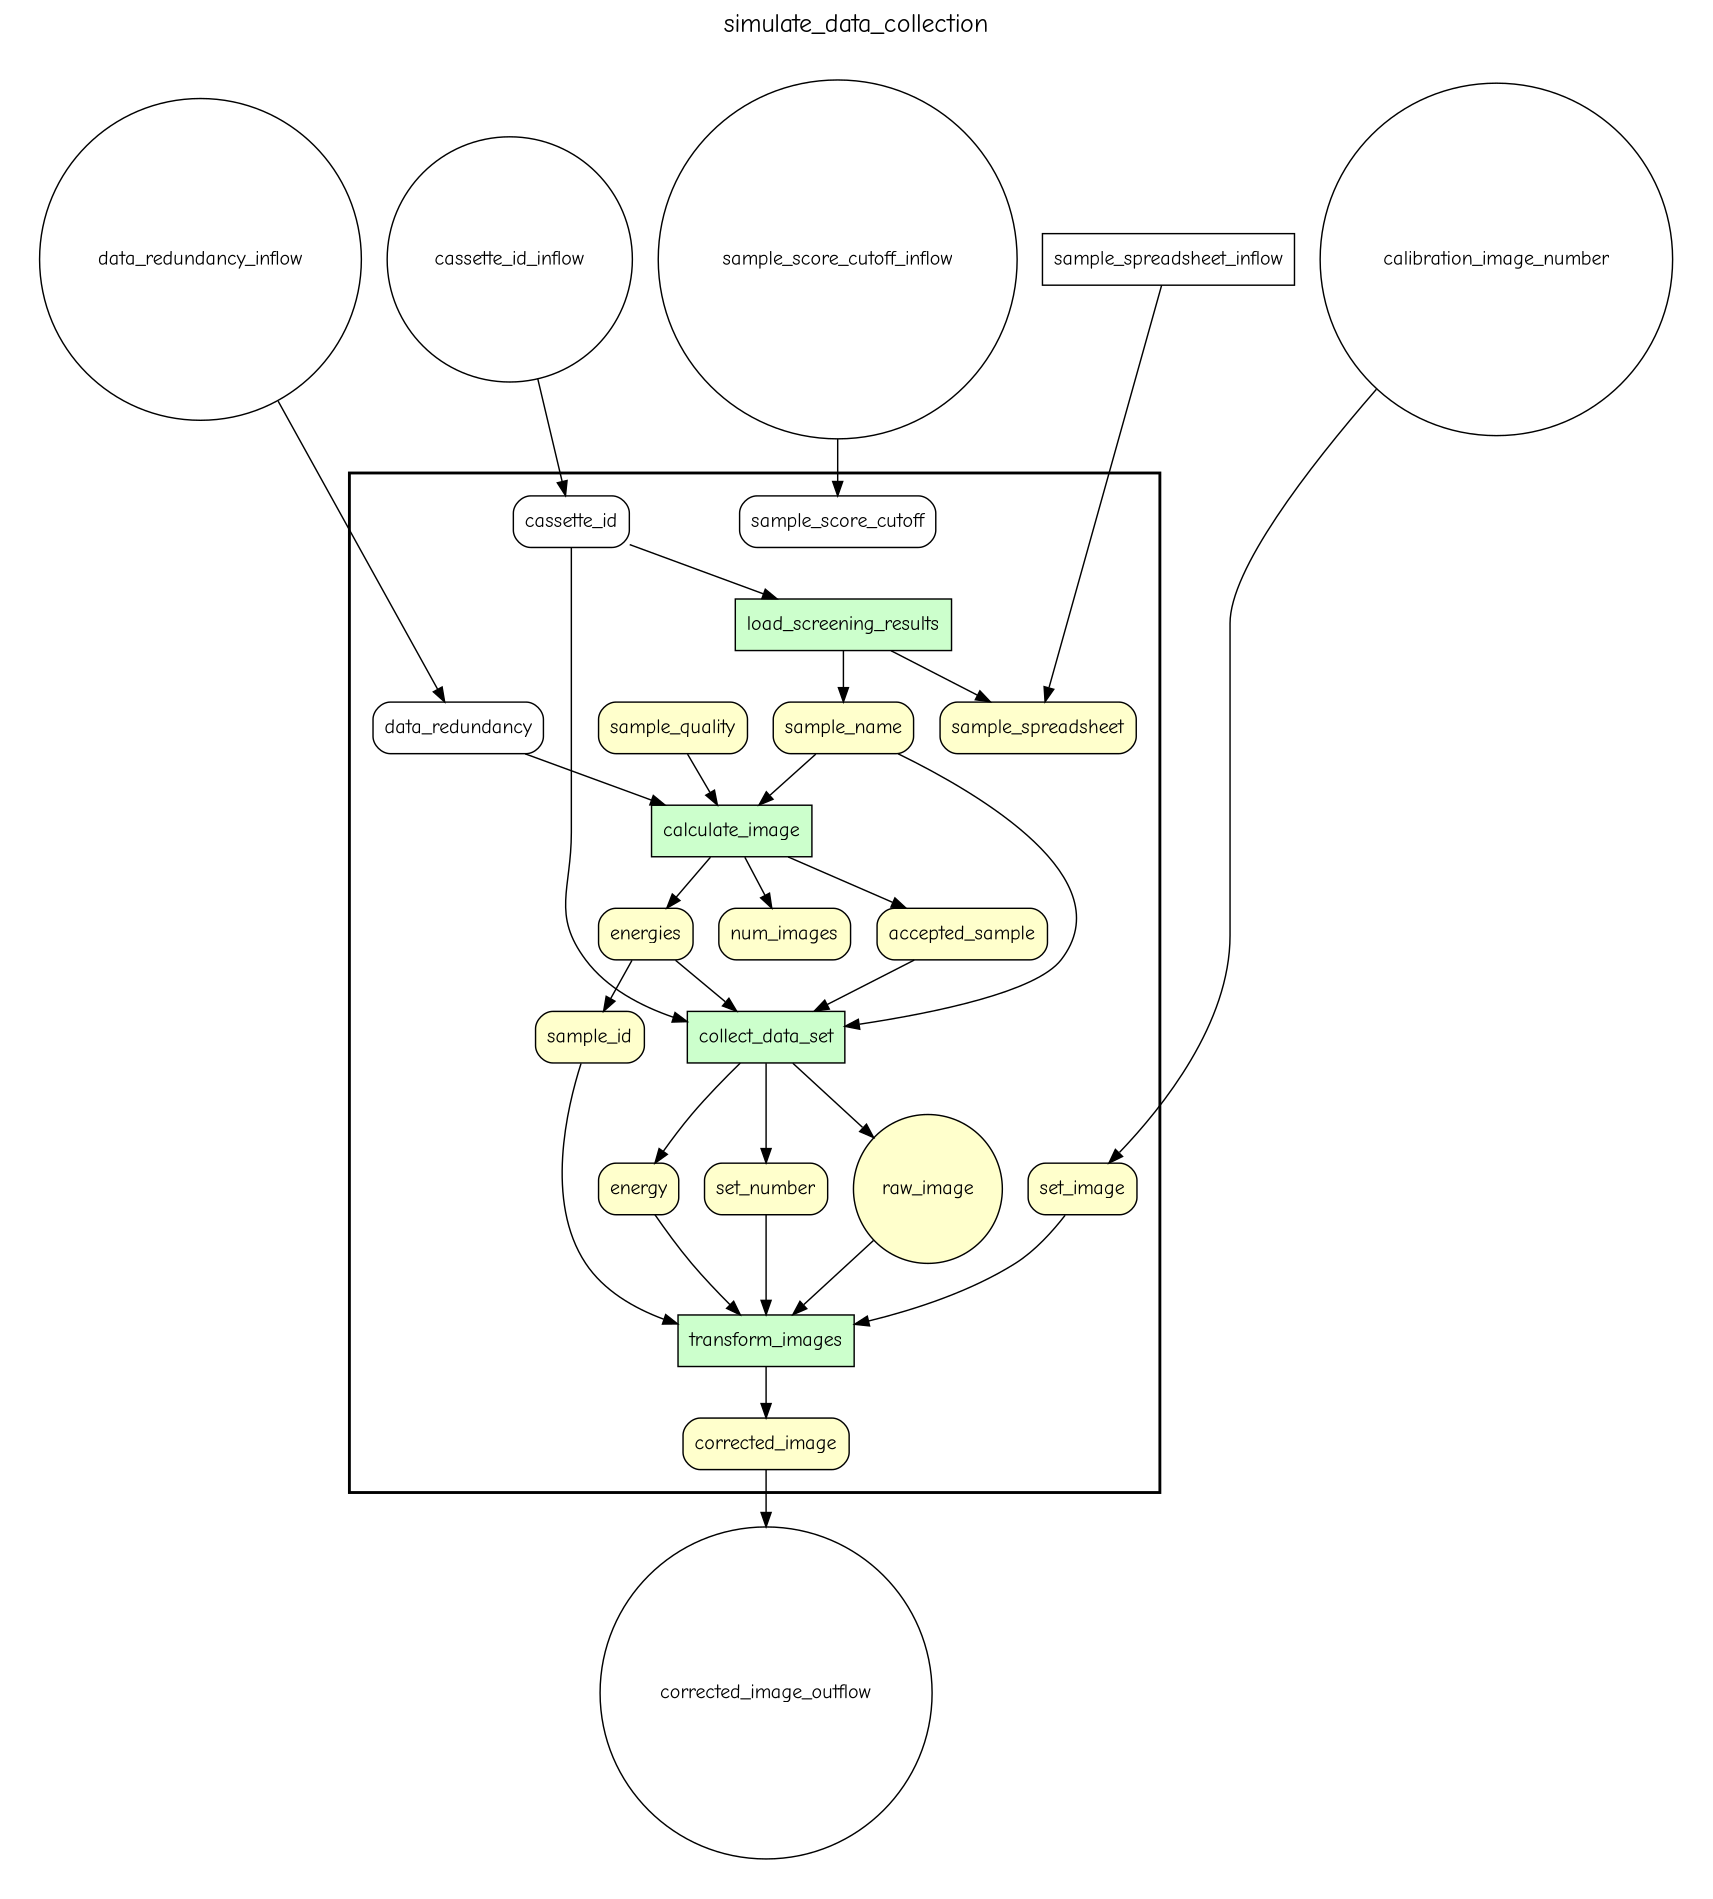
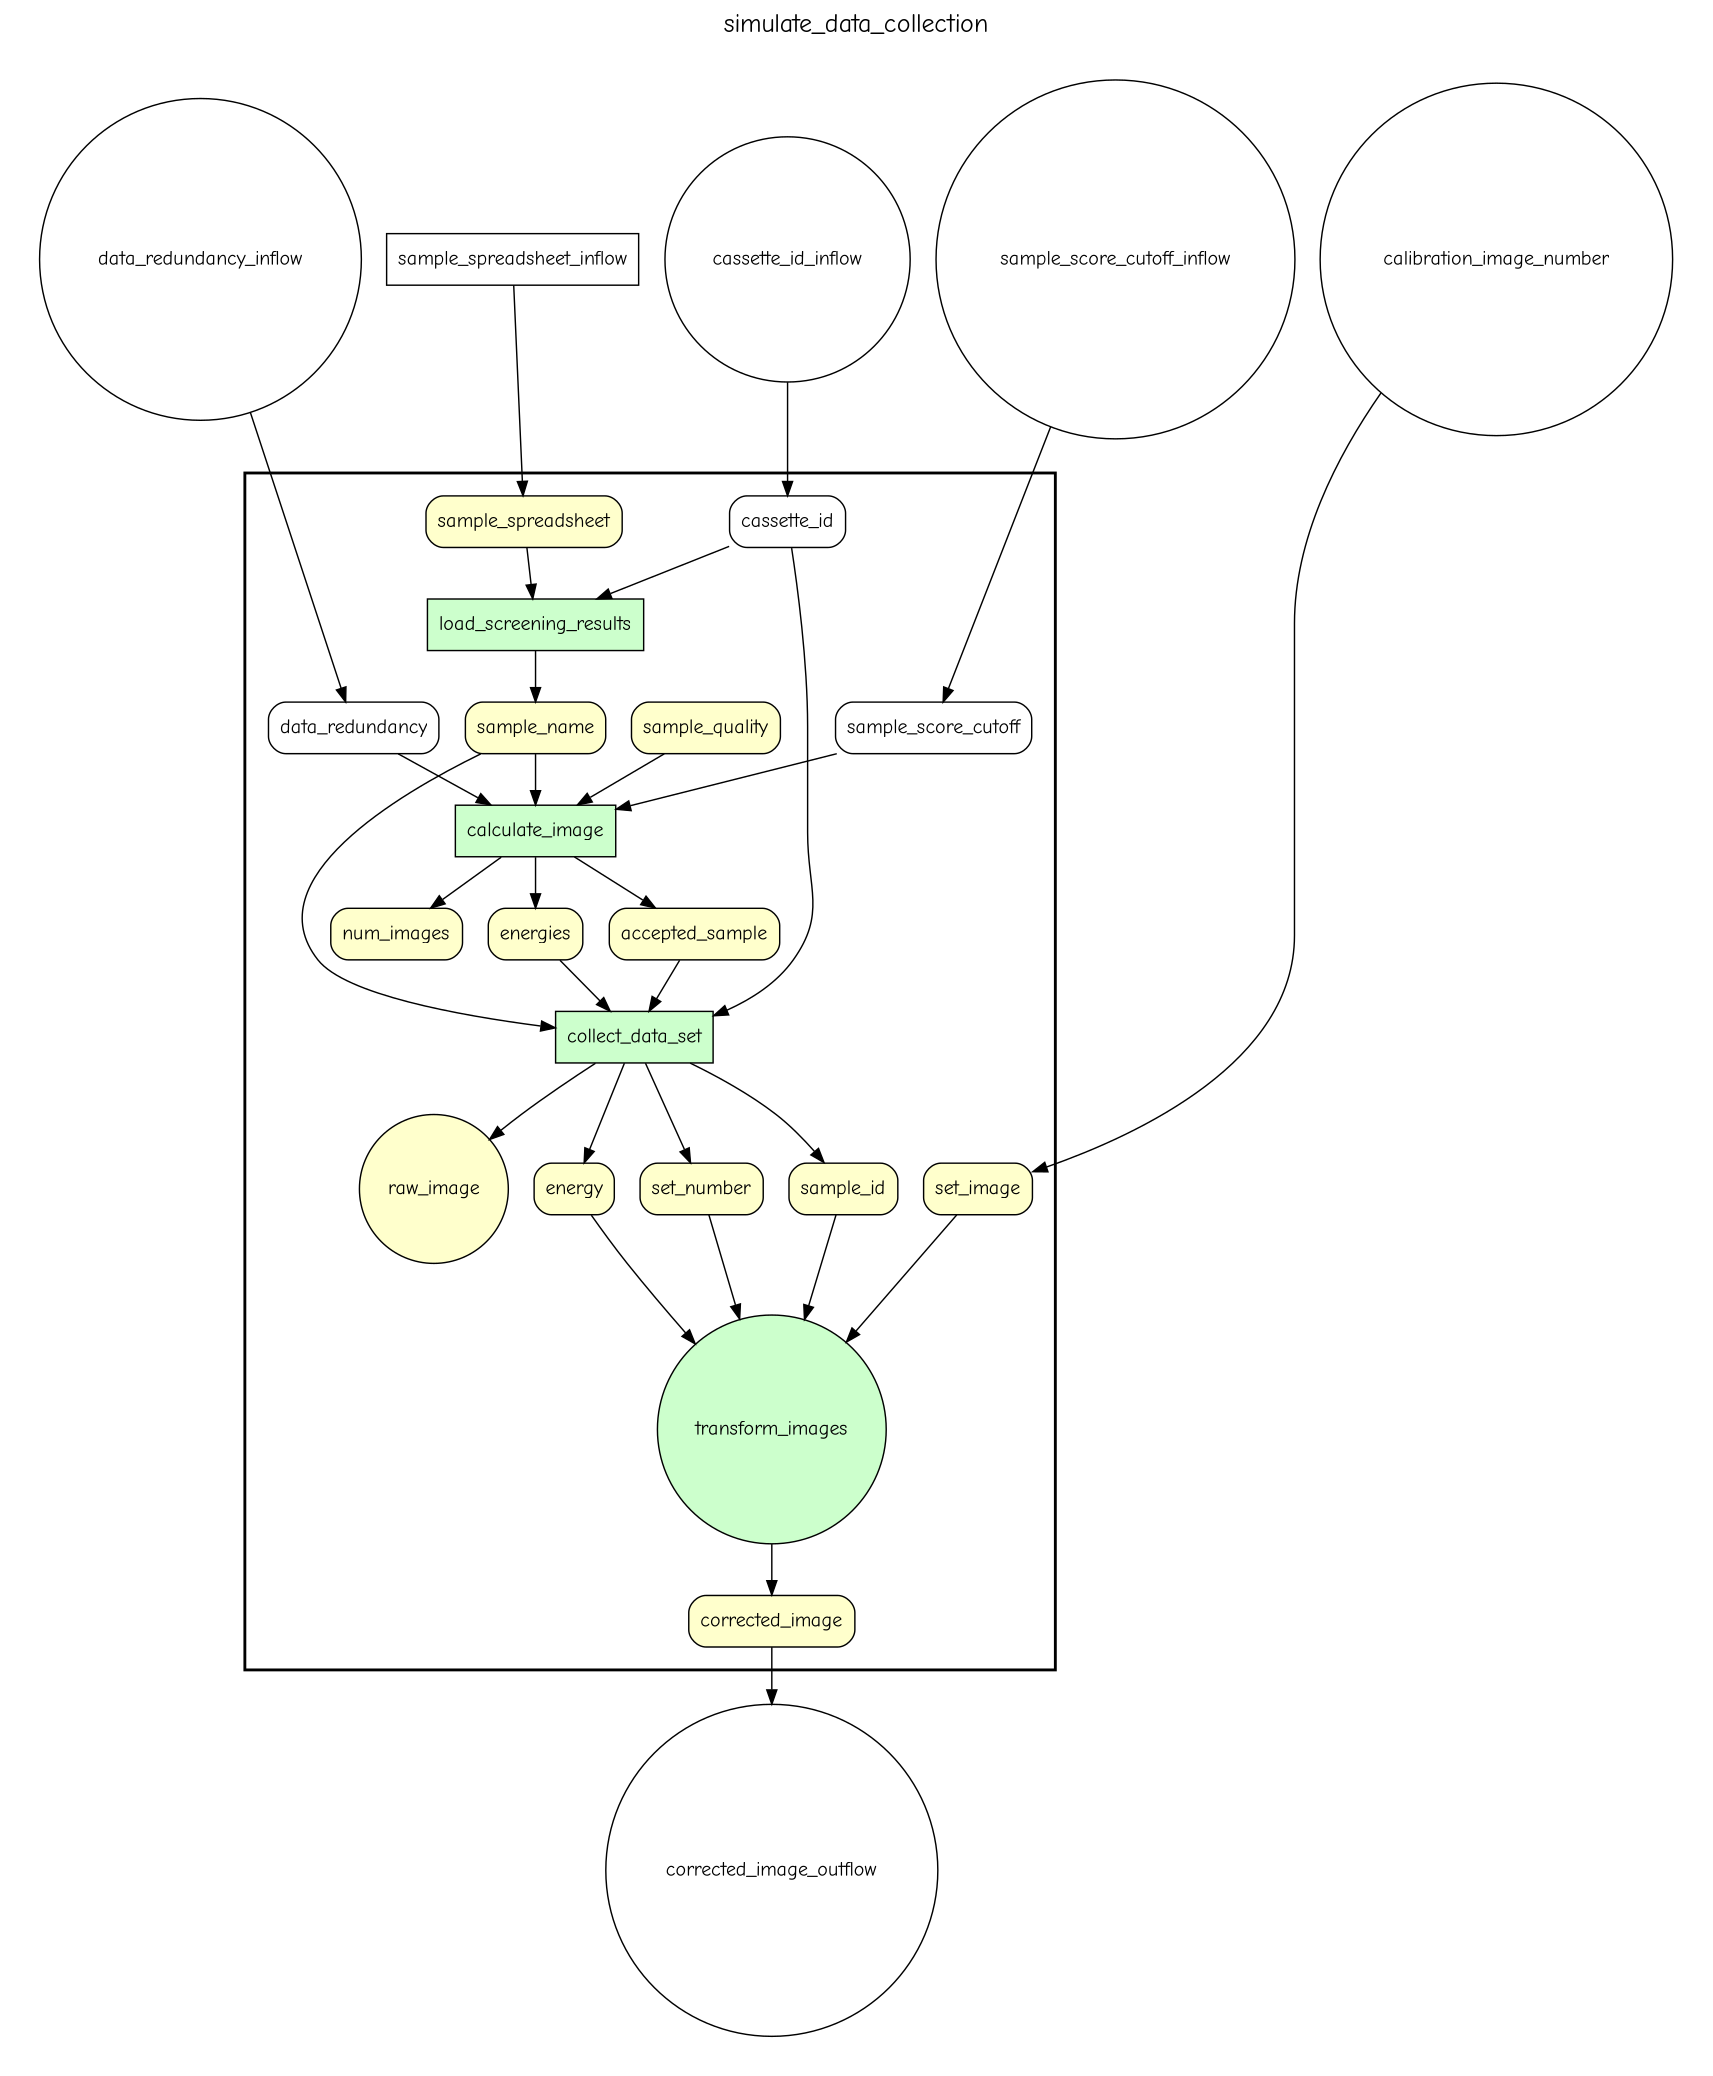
(934, 673) -> (529, 566)
none -> (734, 780)
(621, 979) -> (757, 1101)
(839, 1272) -> none
(766, 1341) -> (772, 1429)
